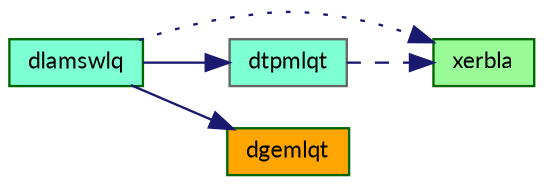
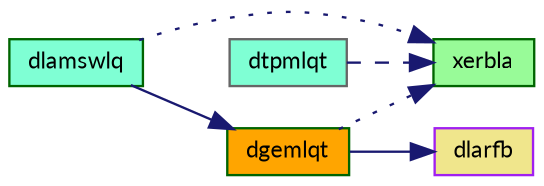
(174, 63) -> none
none -> (375, 112)
none -> (484, 152)
